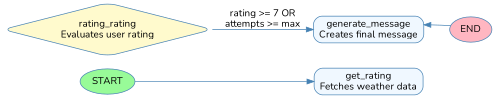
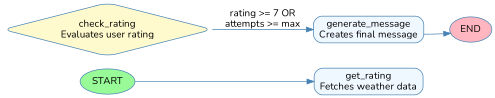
(441, 25) -> (434, 34)
(108, 30) -> (108, 30)
